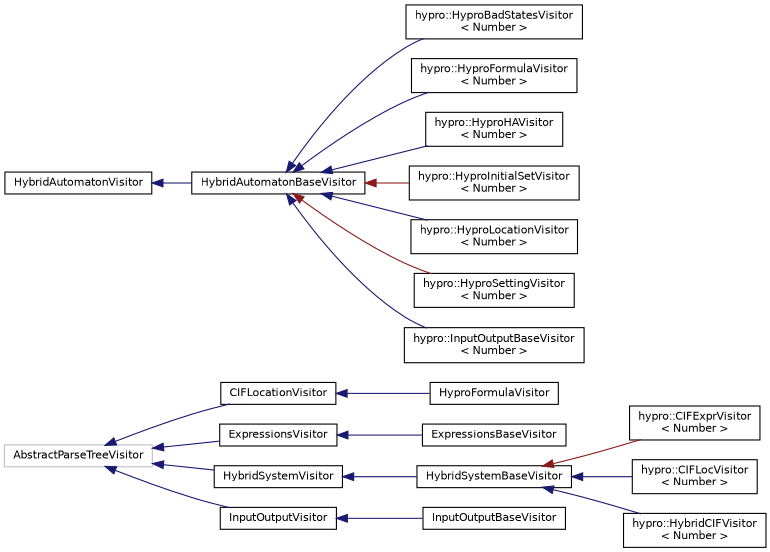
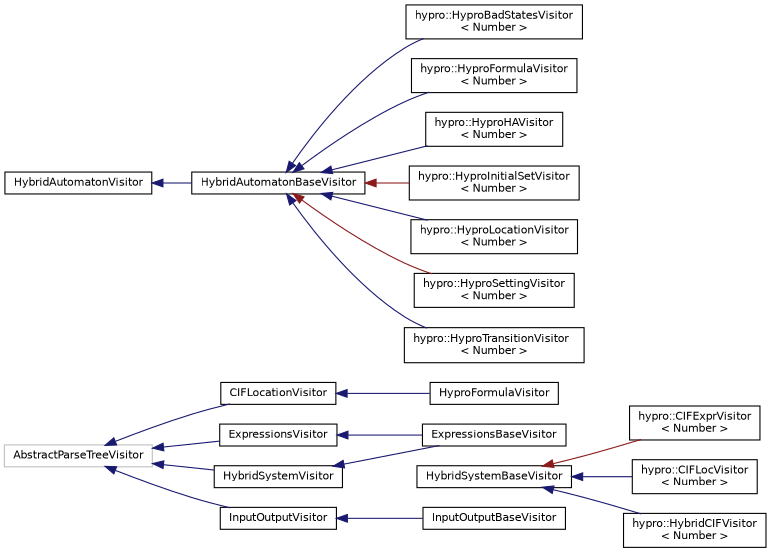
(494, 345) -> (494, 345)
(385, 477) -> (392, 455)
